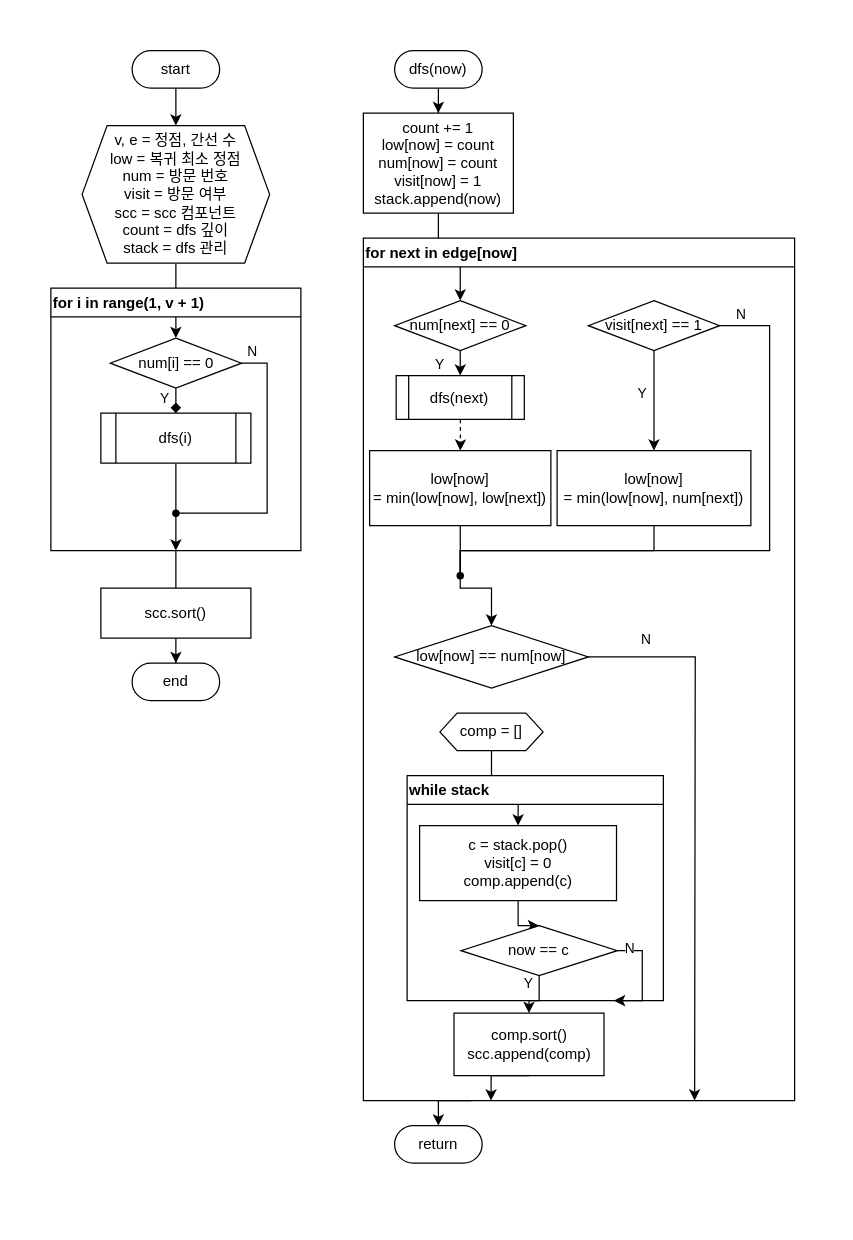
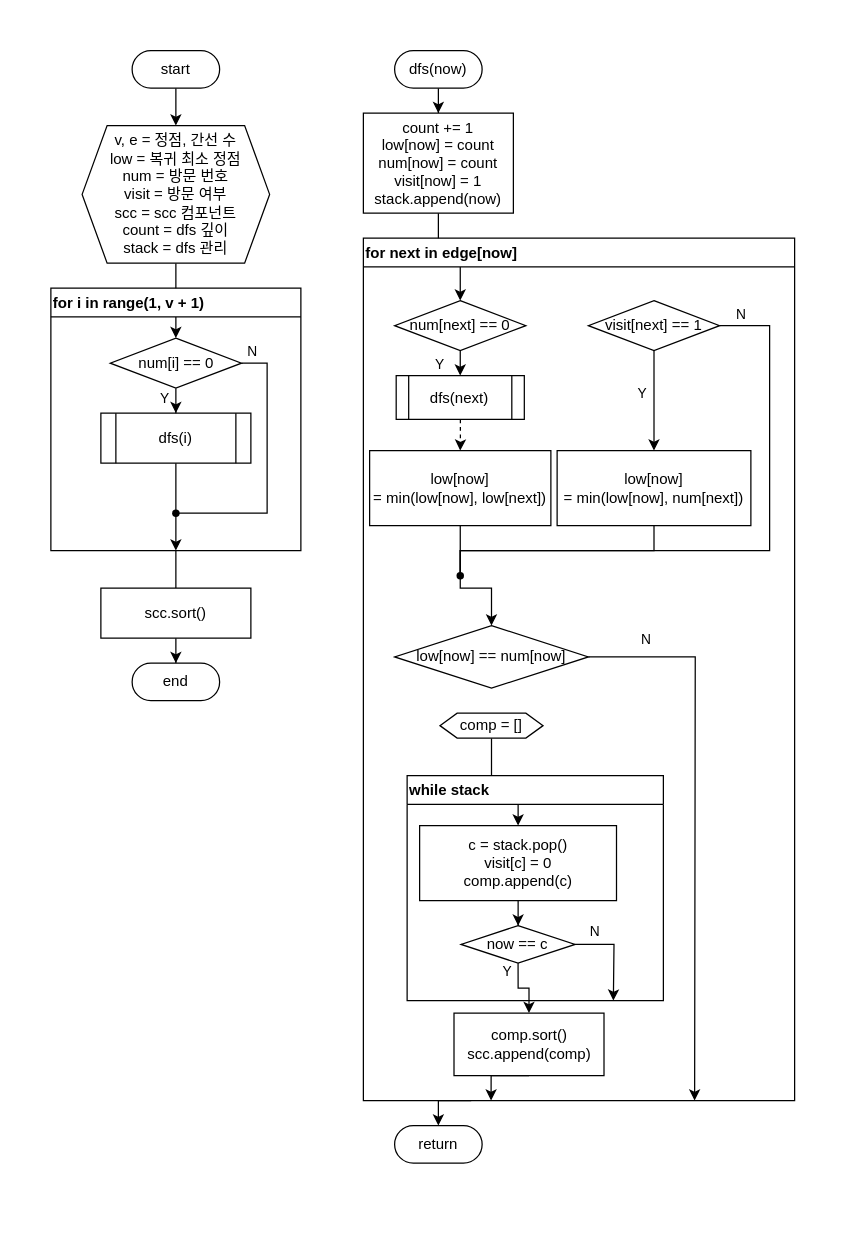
(176, 402) -> (176, 403)
(491, 732) -> (491, 726)
(539, 951) -> (518, 944)
